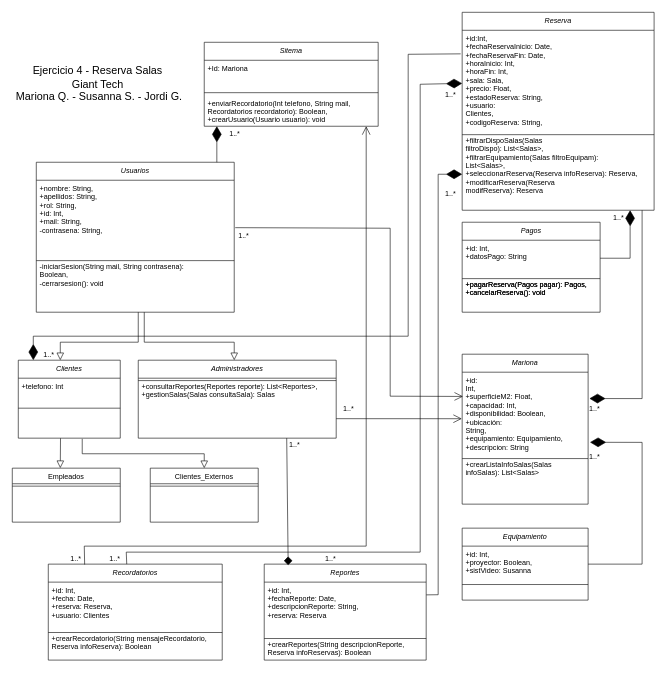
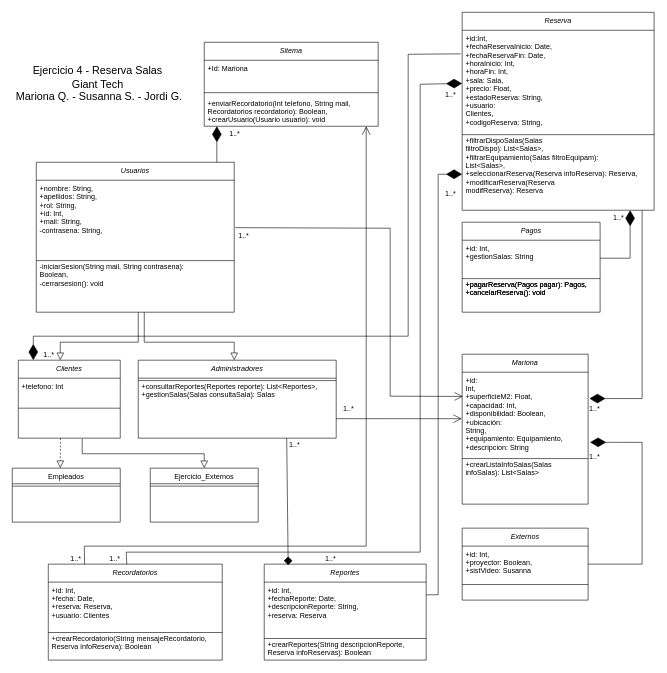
(480, 248) -> (480, 248)
(60, 451) -> (60, 451)
(204, 476) -> (204, 476)
(525, 536) -> (525, 536)
